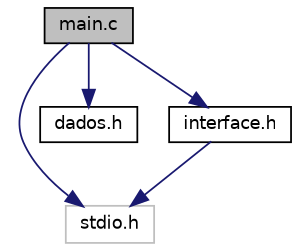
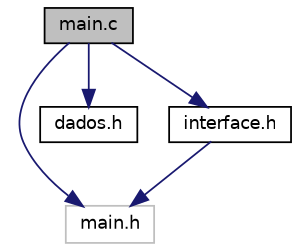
(110, 224) -> (110, 224)
